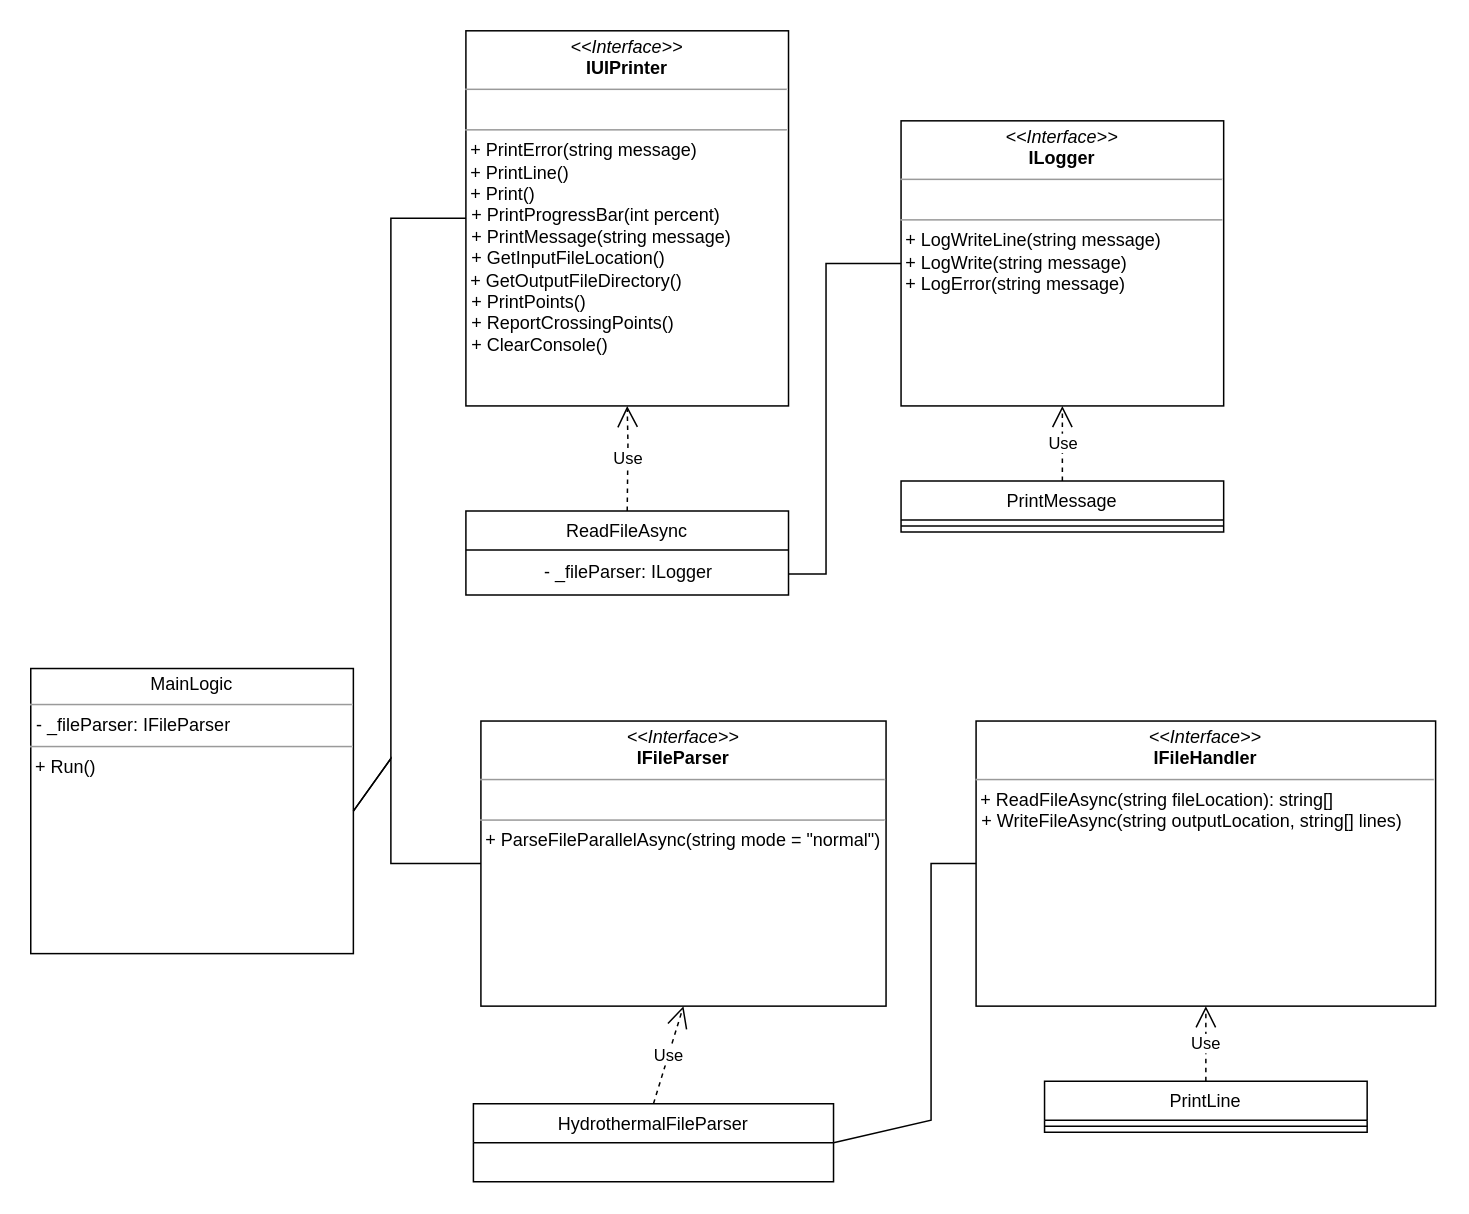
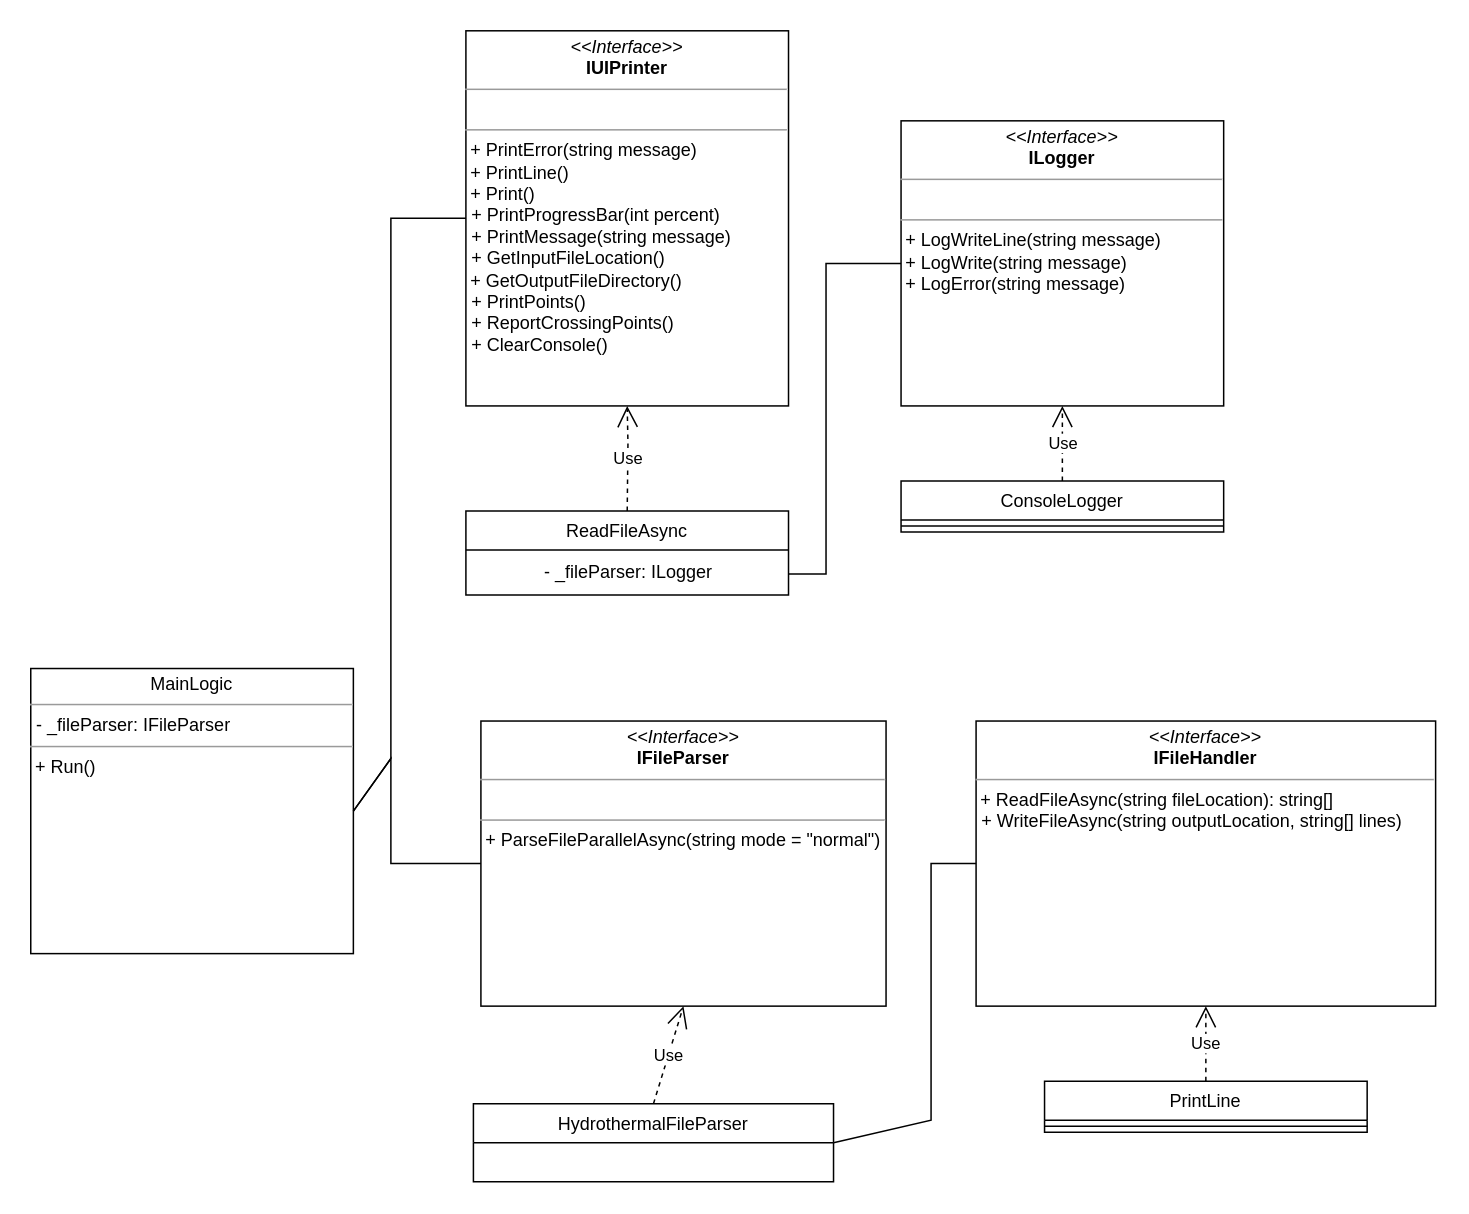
(1061, 501) -> (1061, 501)
